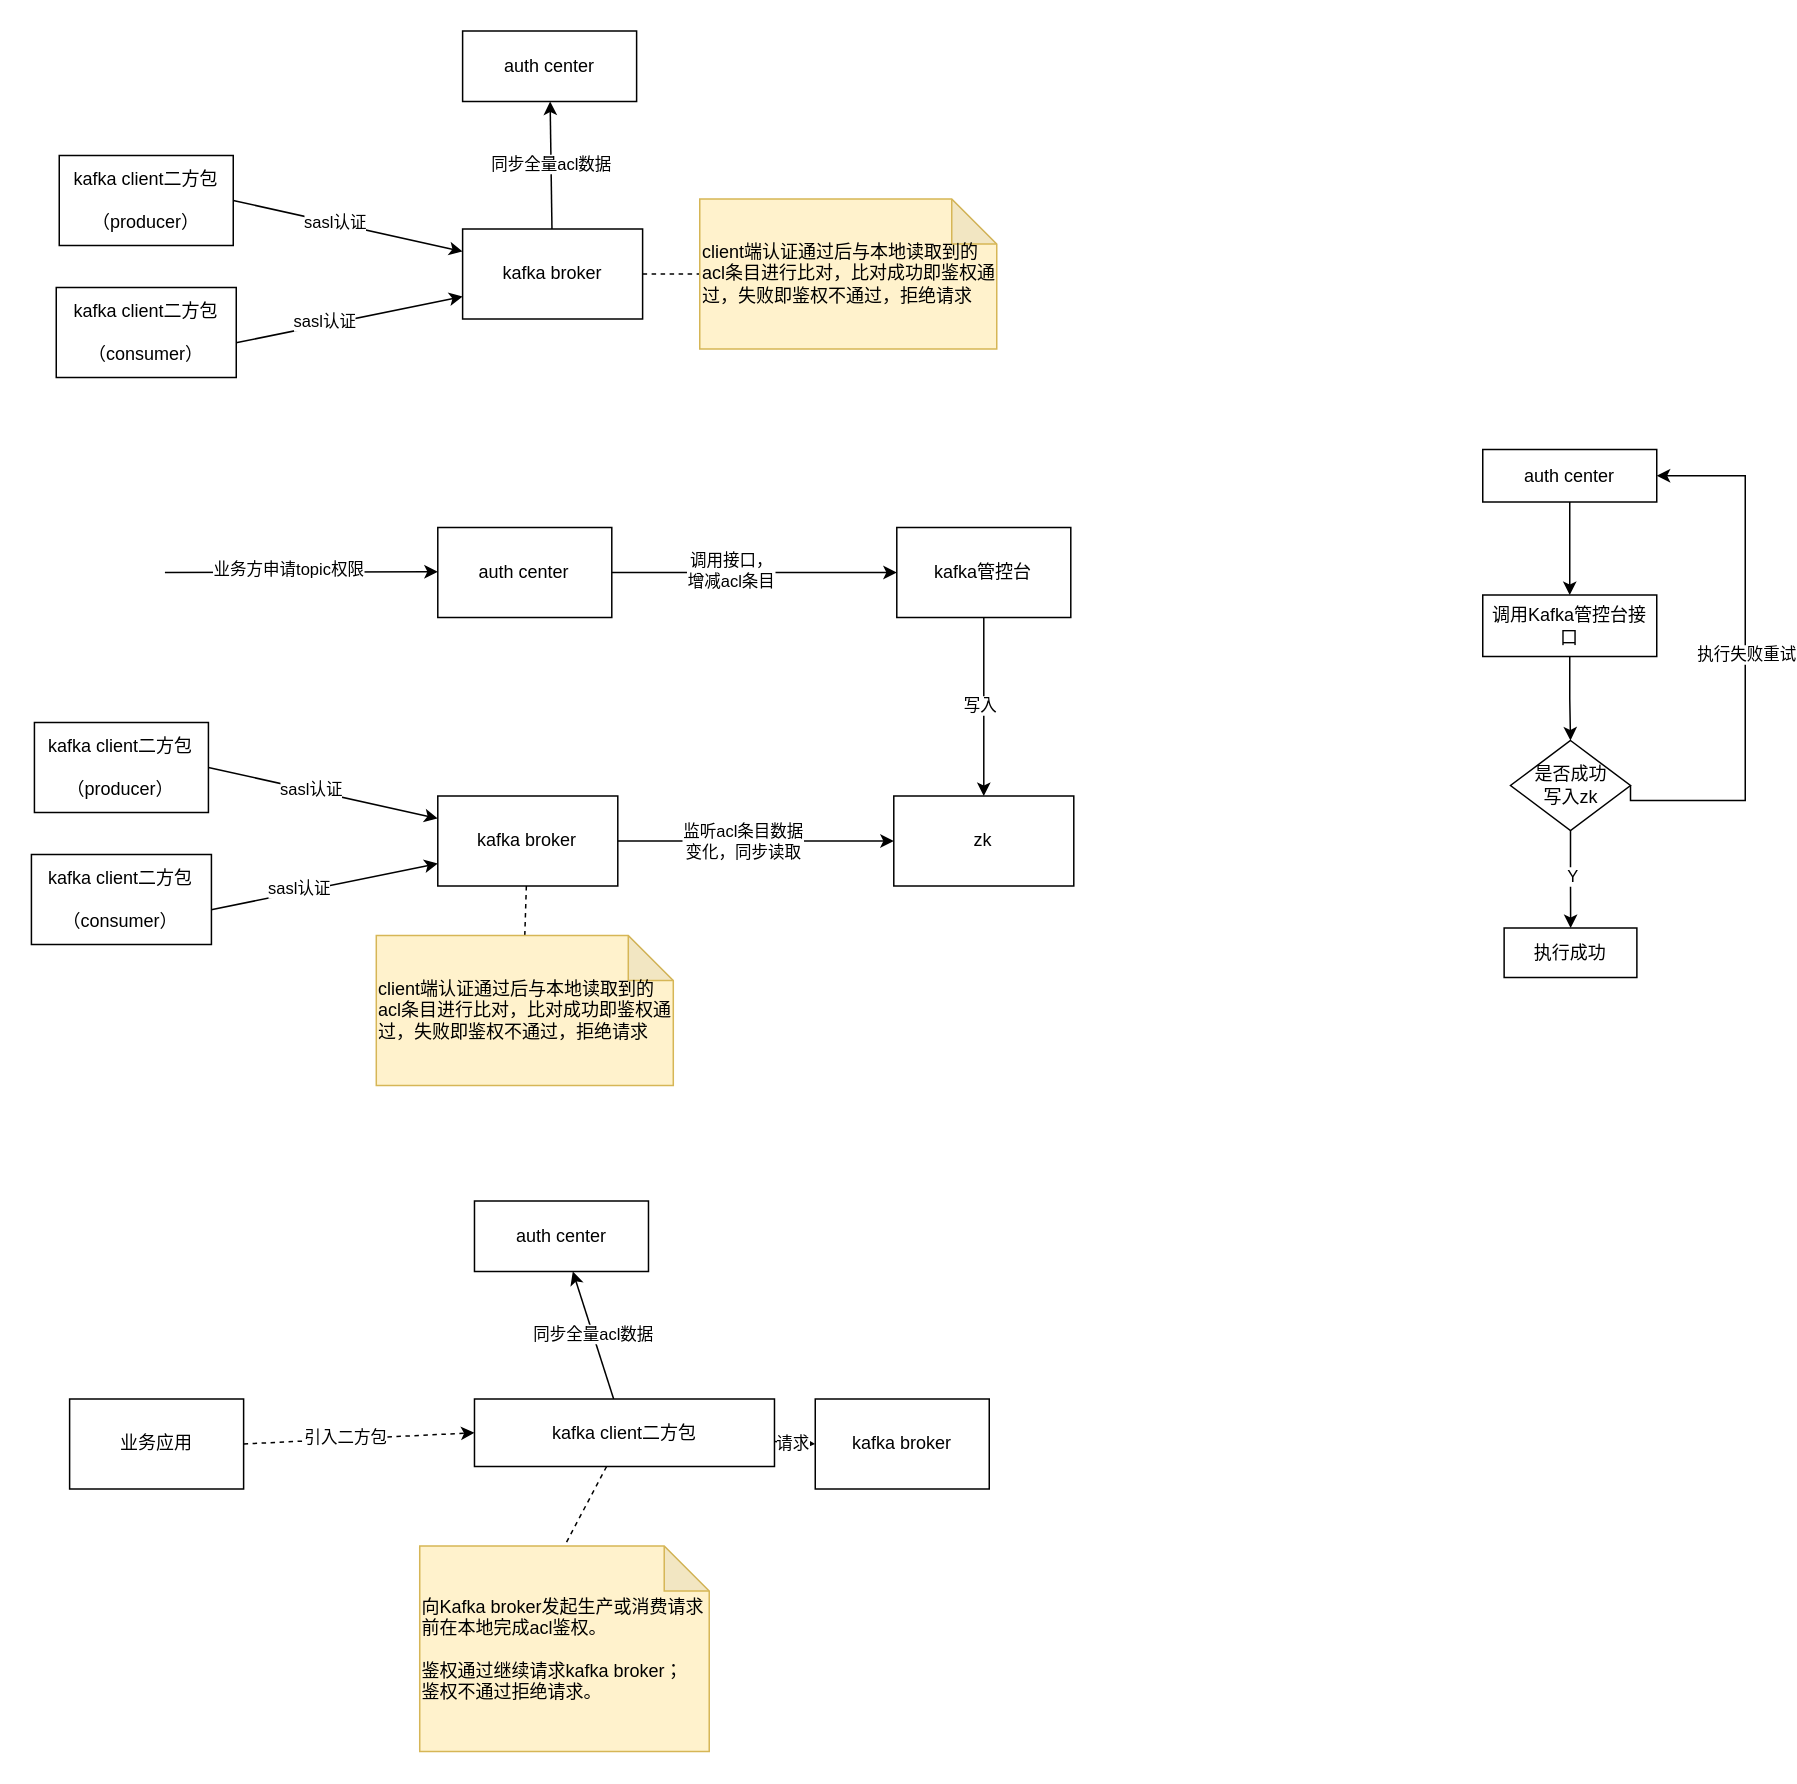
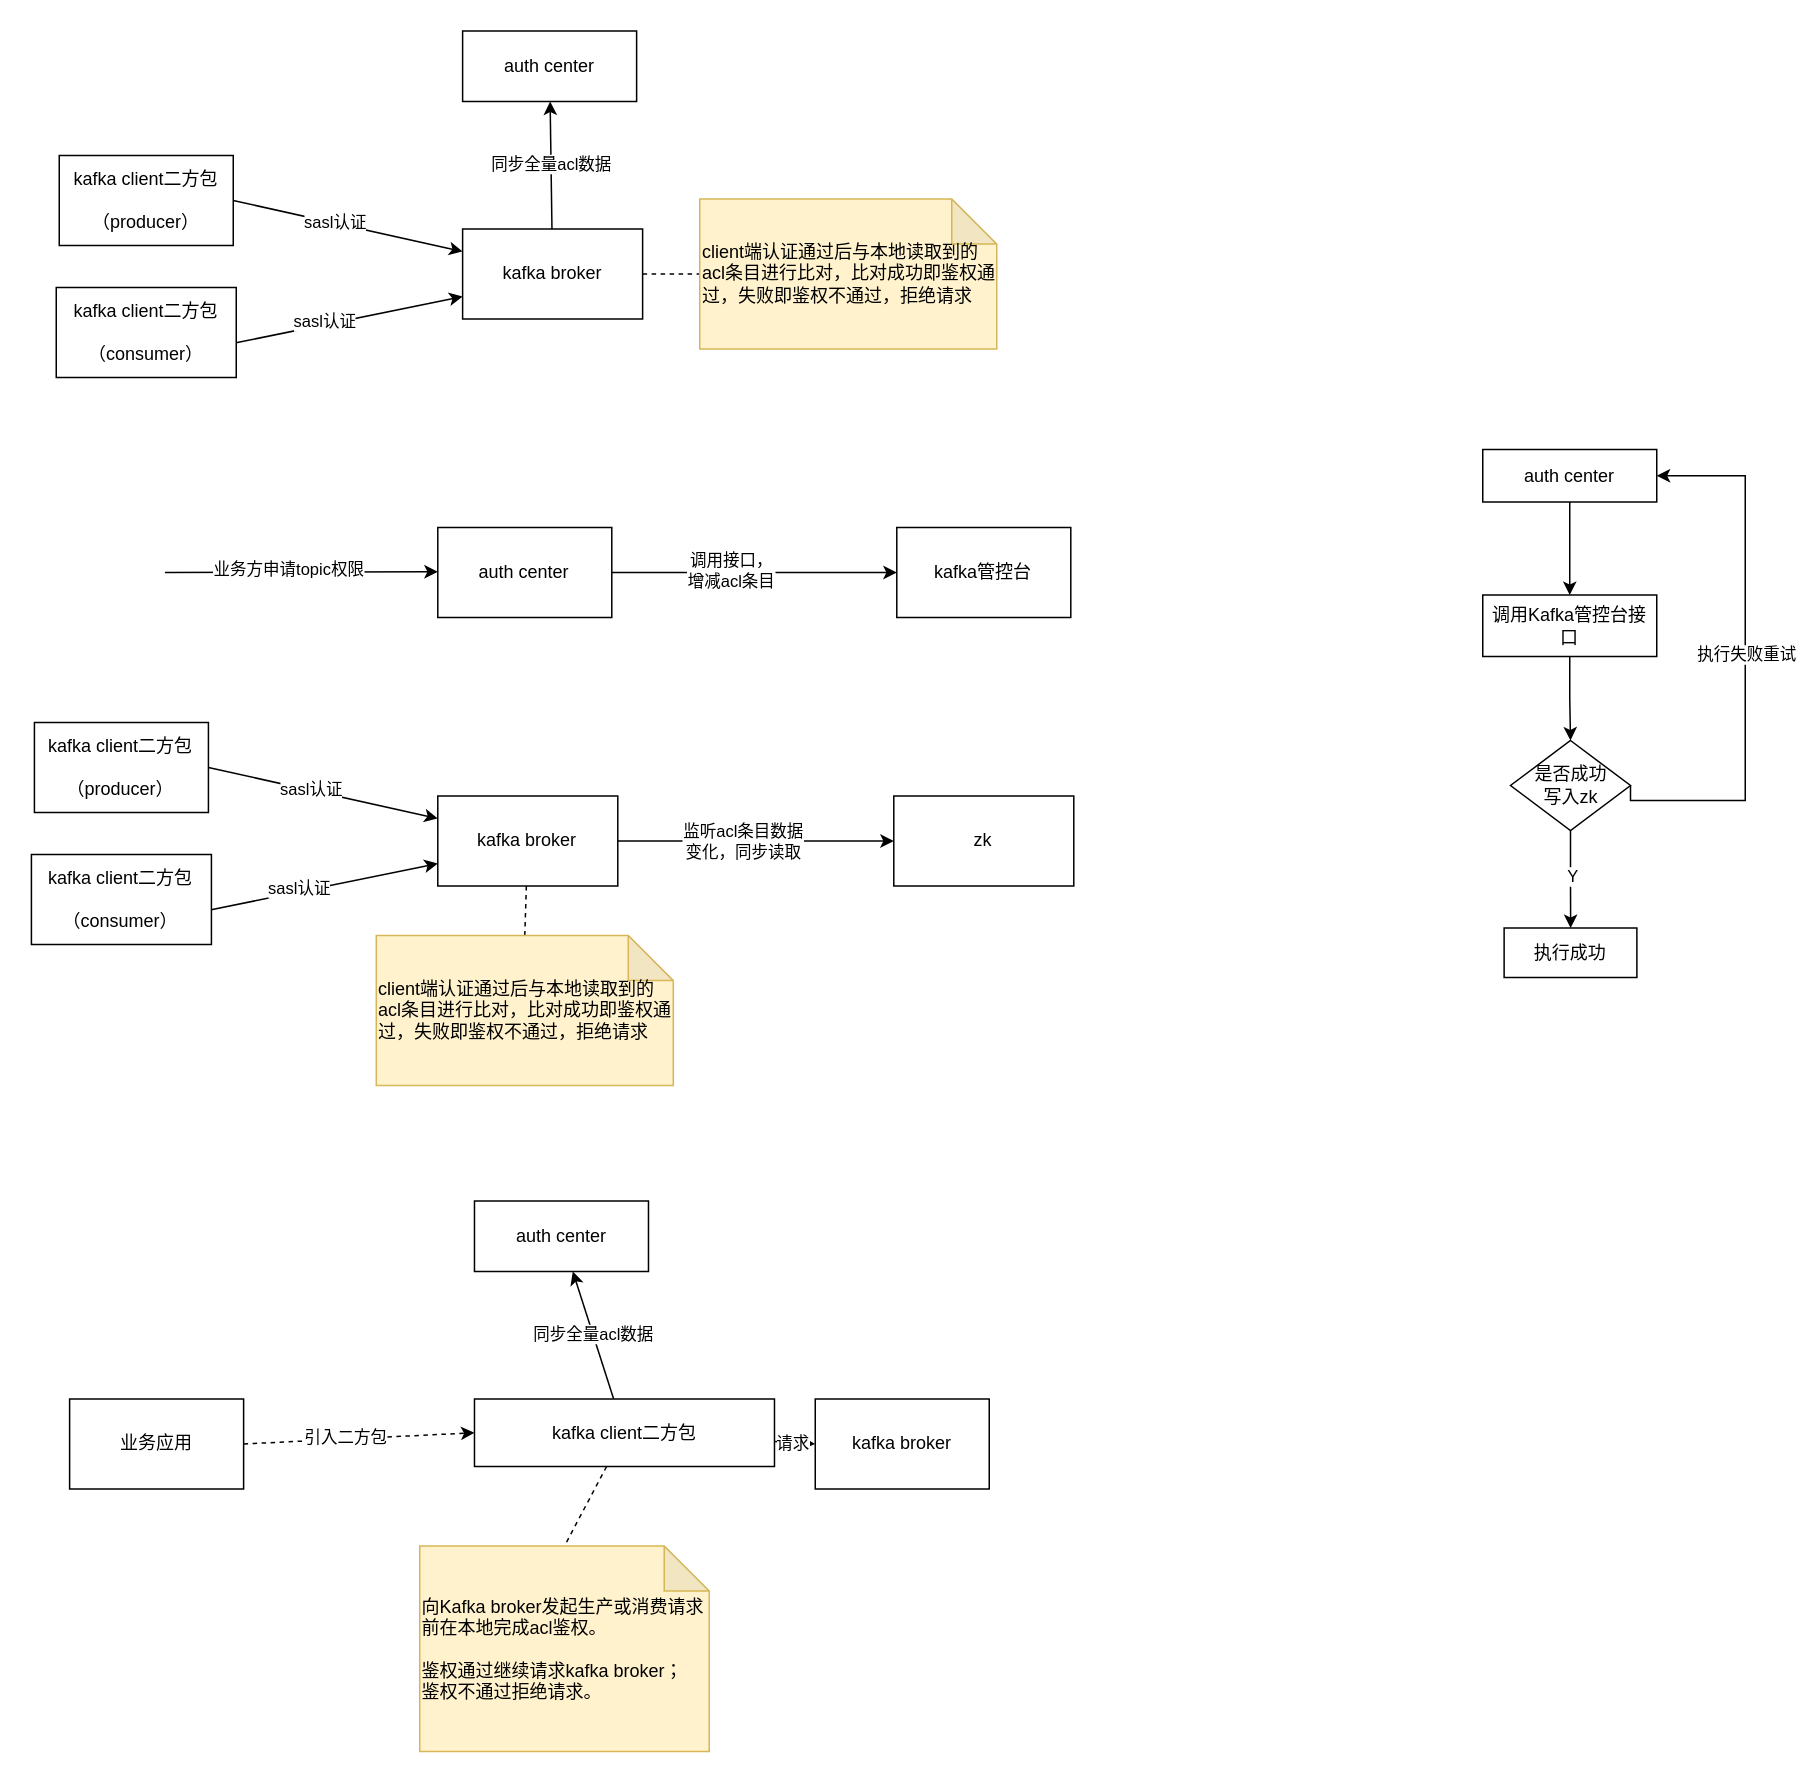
(984, 702) -> none
